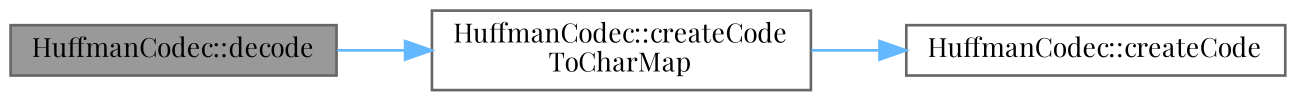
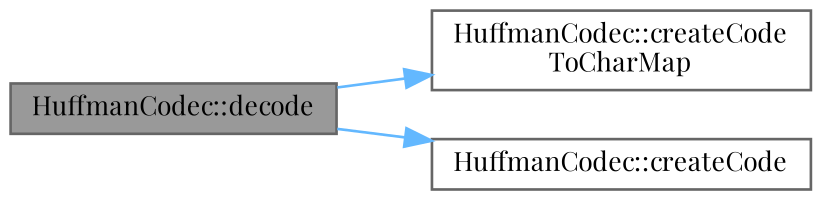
(845, 50) -> (371, 133)
